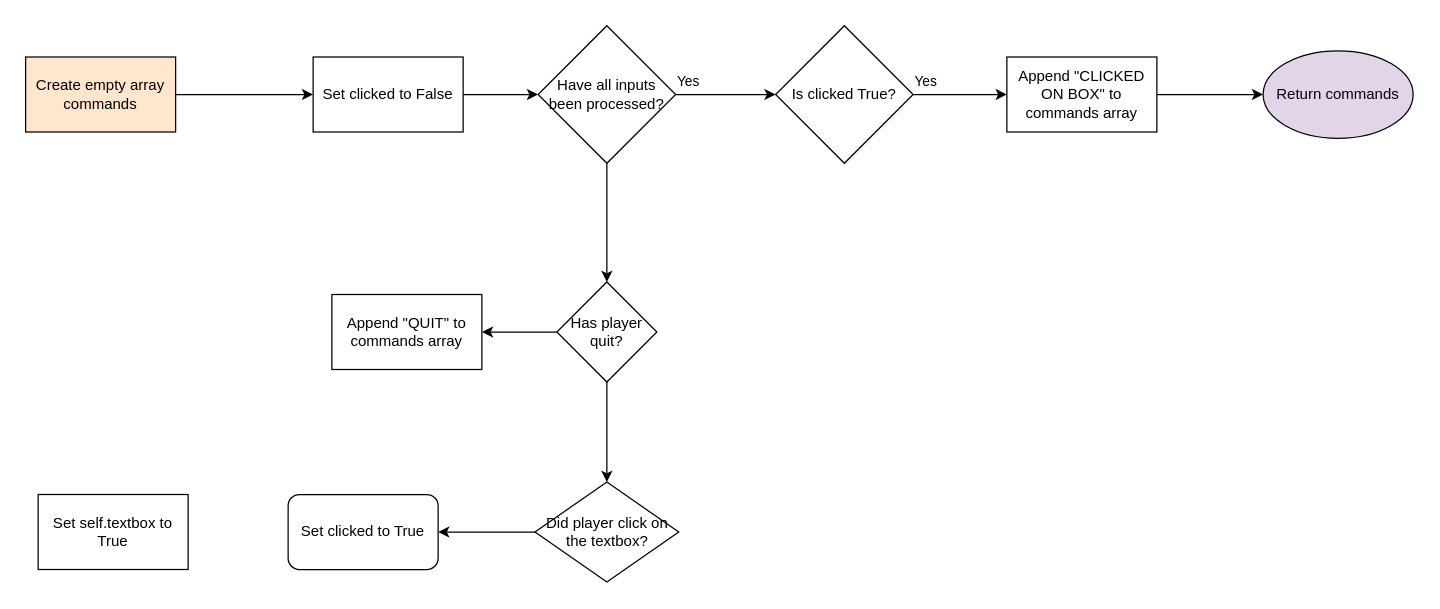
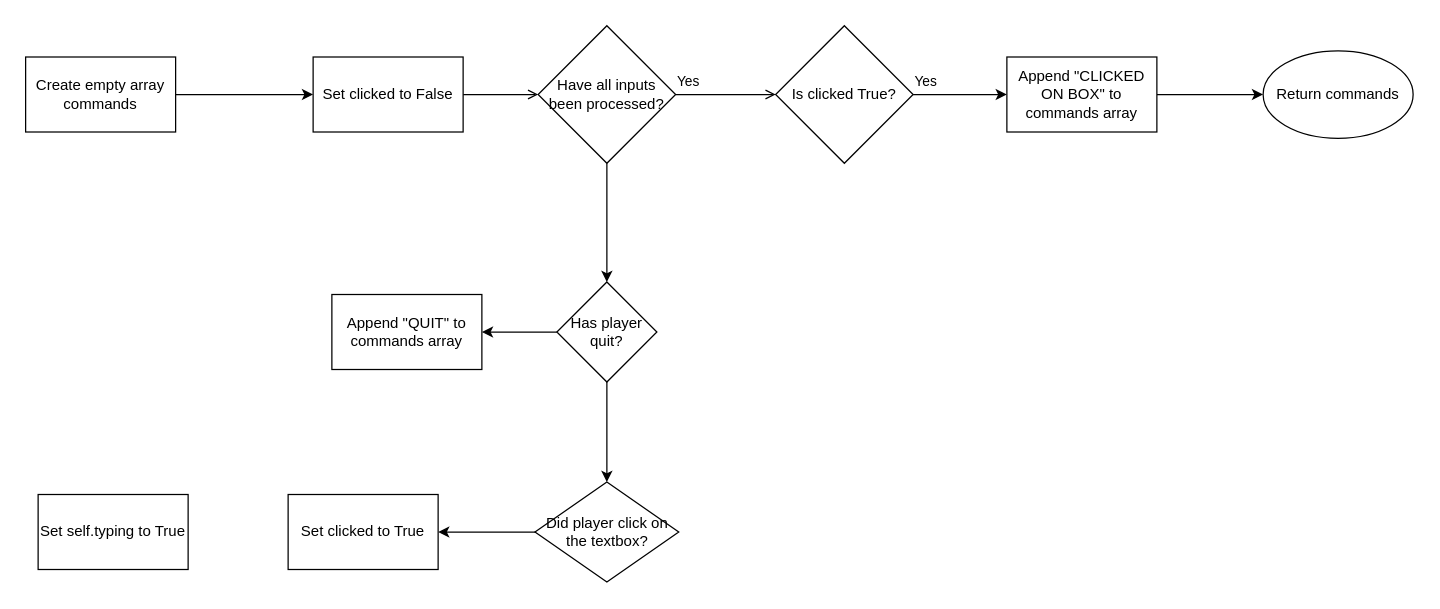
(101, 94) -> (101, 94)
(528, 94) -> (530, 94)
(766, 94) -> (768, 94)
(1338, 94) -> (1338, 94)
(113, 532) -> (113, 532)
(363, 532) -> (363, 532)
